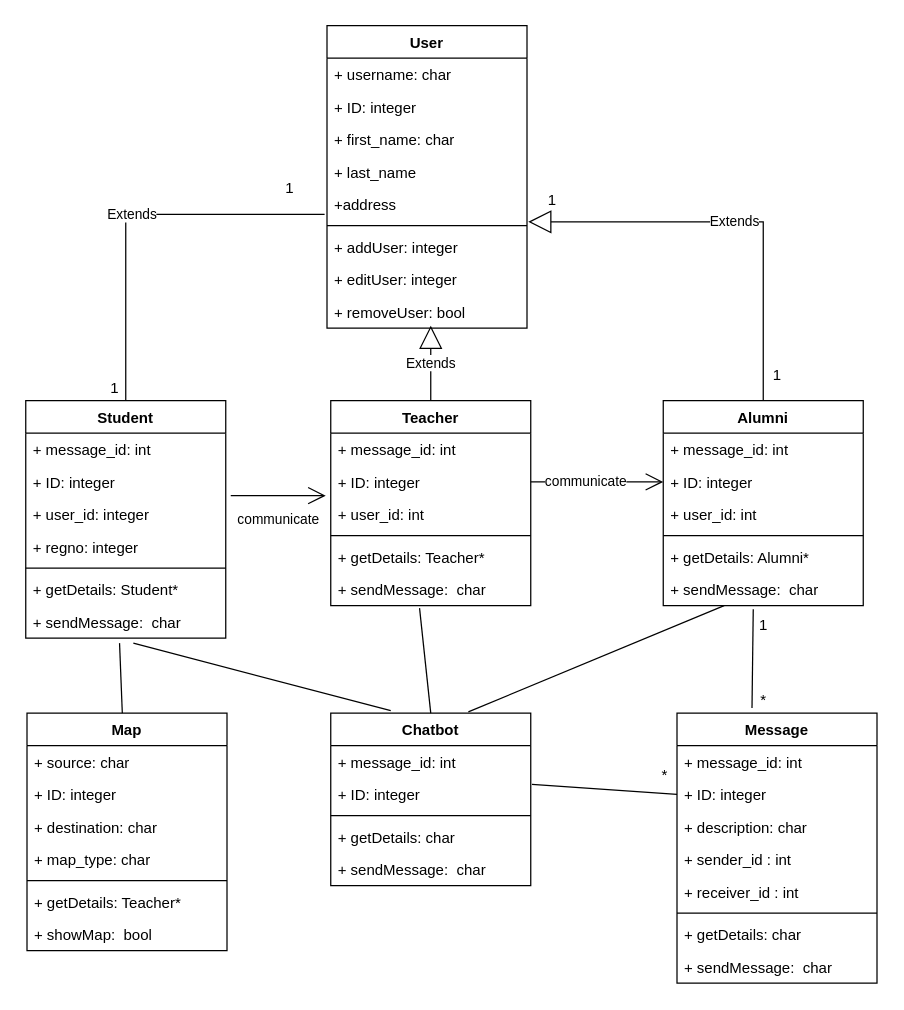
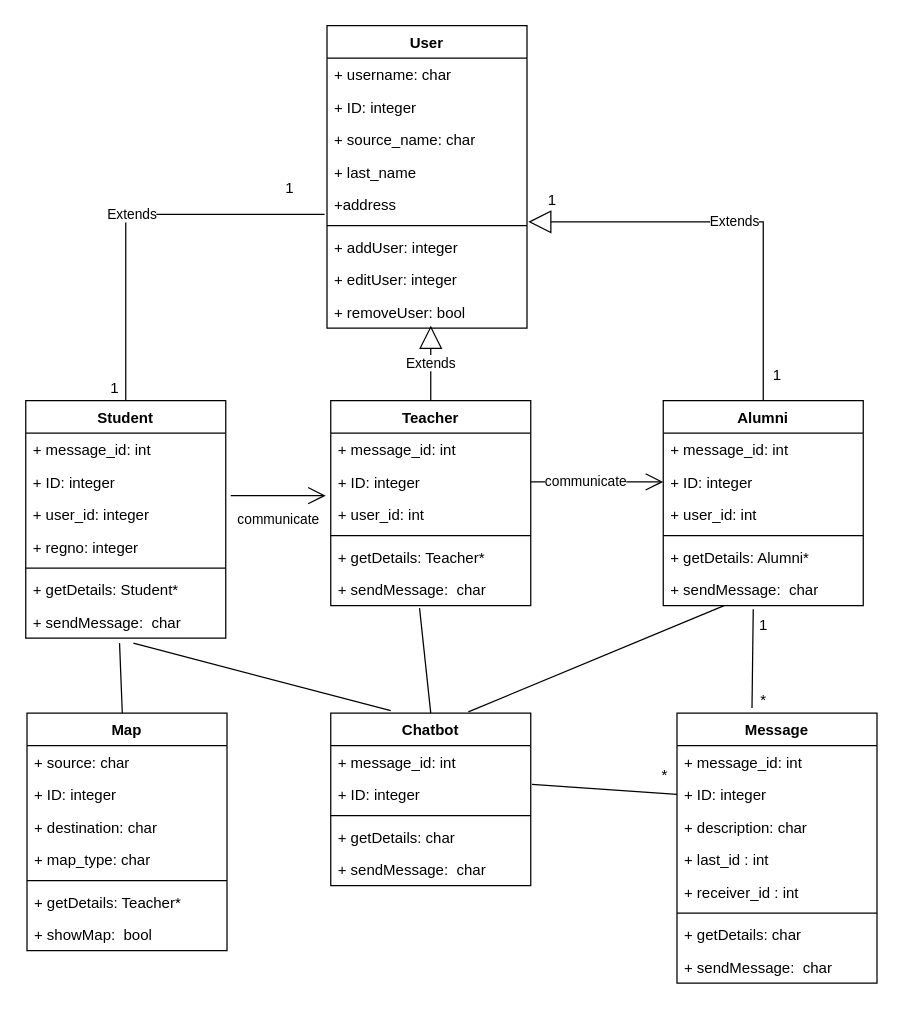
(402, 140) -> (408, 140)
(743, 860) -> (733, 860)
